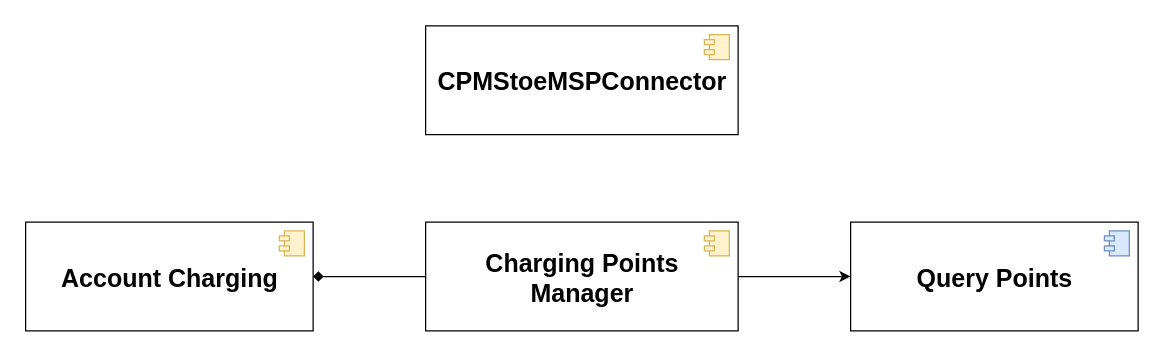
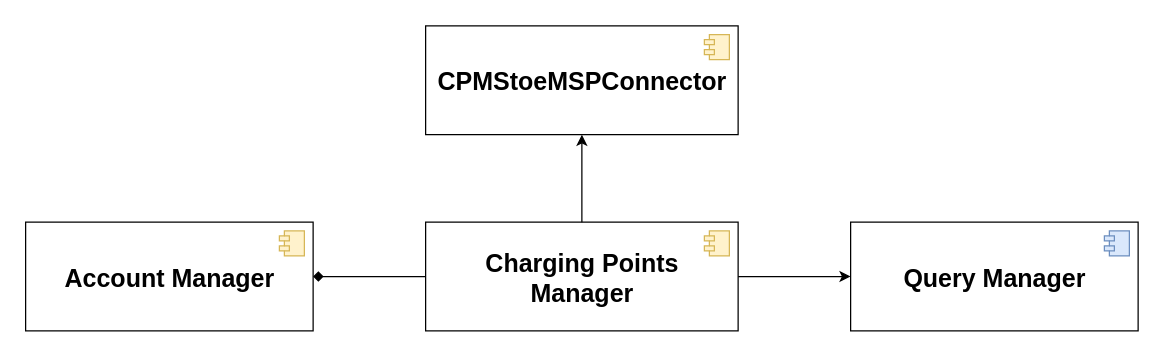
none -> (582, 183)
(170, 277) -> (170, 277)
(995, 277) -> (995, 277)
